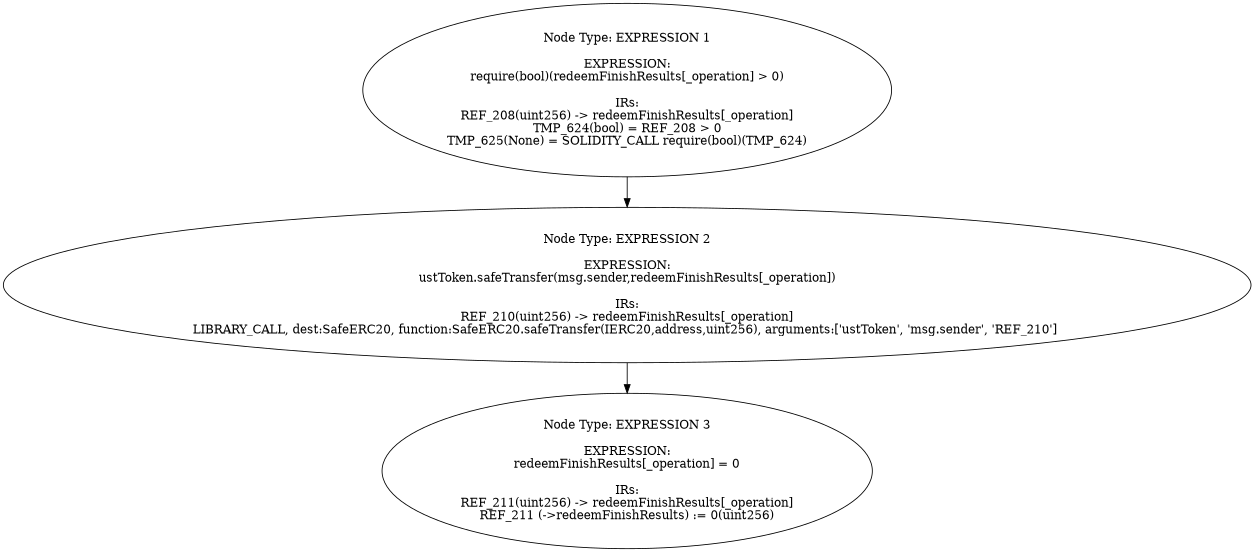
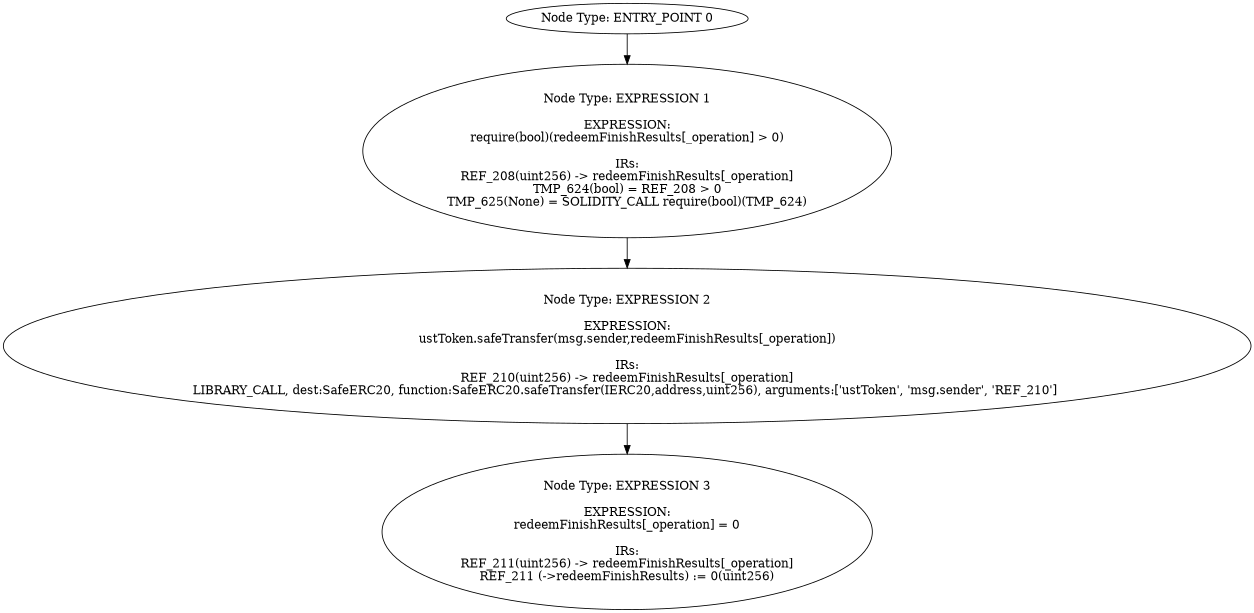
none -> (627, 19)
